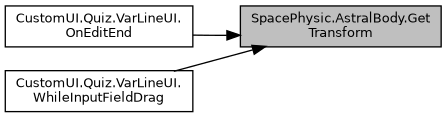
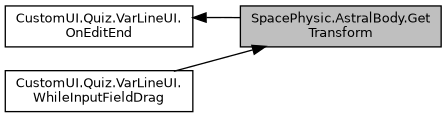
(210, 35) -> (223, 18)
